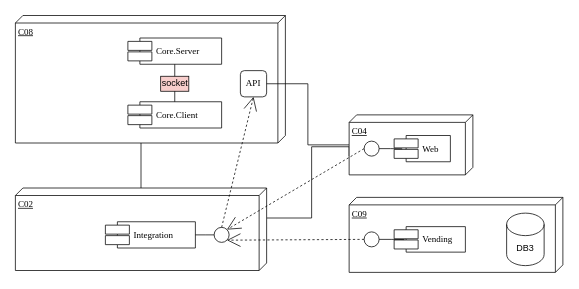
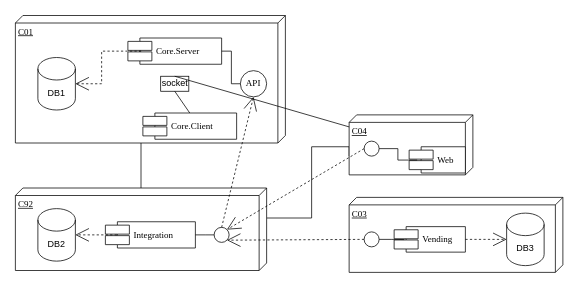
(26, 32) -> (26, 32)
none -> (102, 66)
(175, 70) -> (261, 101)
none -> (57, 84)
(175, 84) -> (175, 84)
(254, 84) -> (254, 84)
(308, 95) -> (231, 67)
(175, 115) -> (190, 126)
(422, 149) -> (437, 160)
(26, 205) -> (26, 205)
(360, 214) -> (360, 214)
none -> (57, 235)
none -> (90, 235)
none -> (485, 239)
